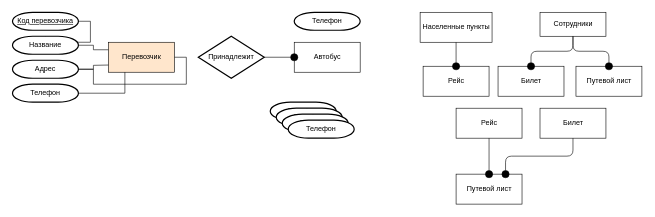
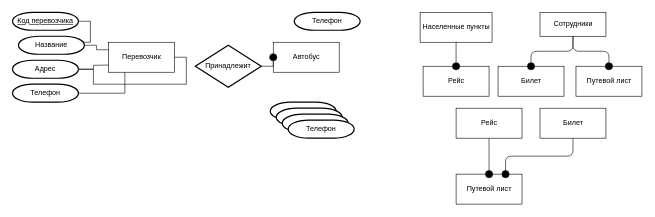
(45, 45) -> (51, 45)
(141, 57) -> (141, 57)
(231, 57) -> (228, 66)
(327, 57) -> (306, 57)
